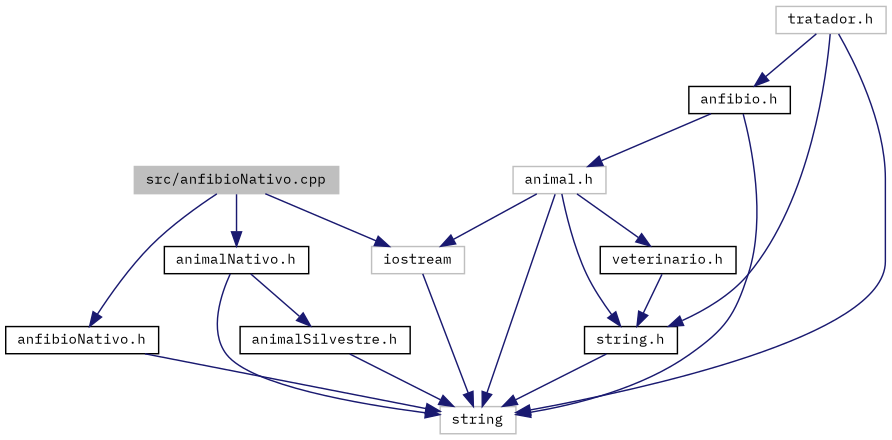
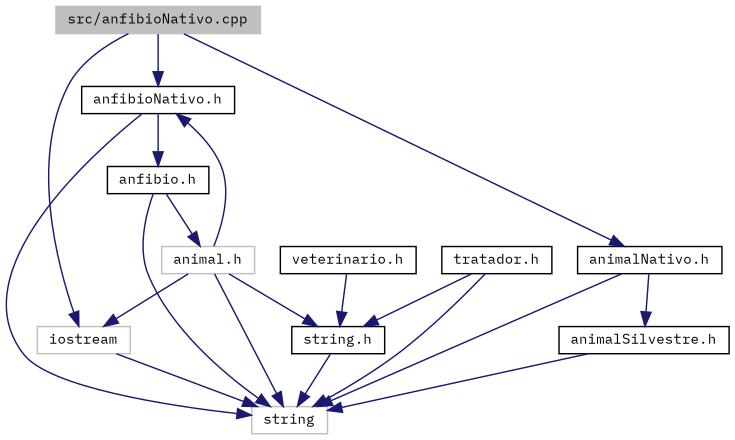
(831, 20) -> (497, 260)
(791, 55) -> (158, 133)
(608, 216) -> (225, 179)
